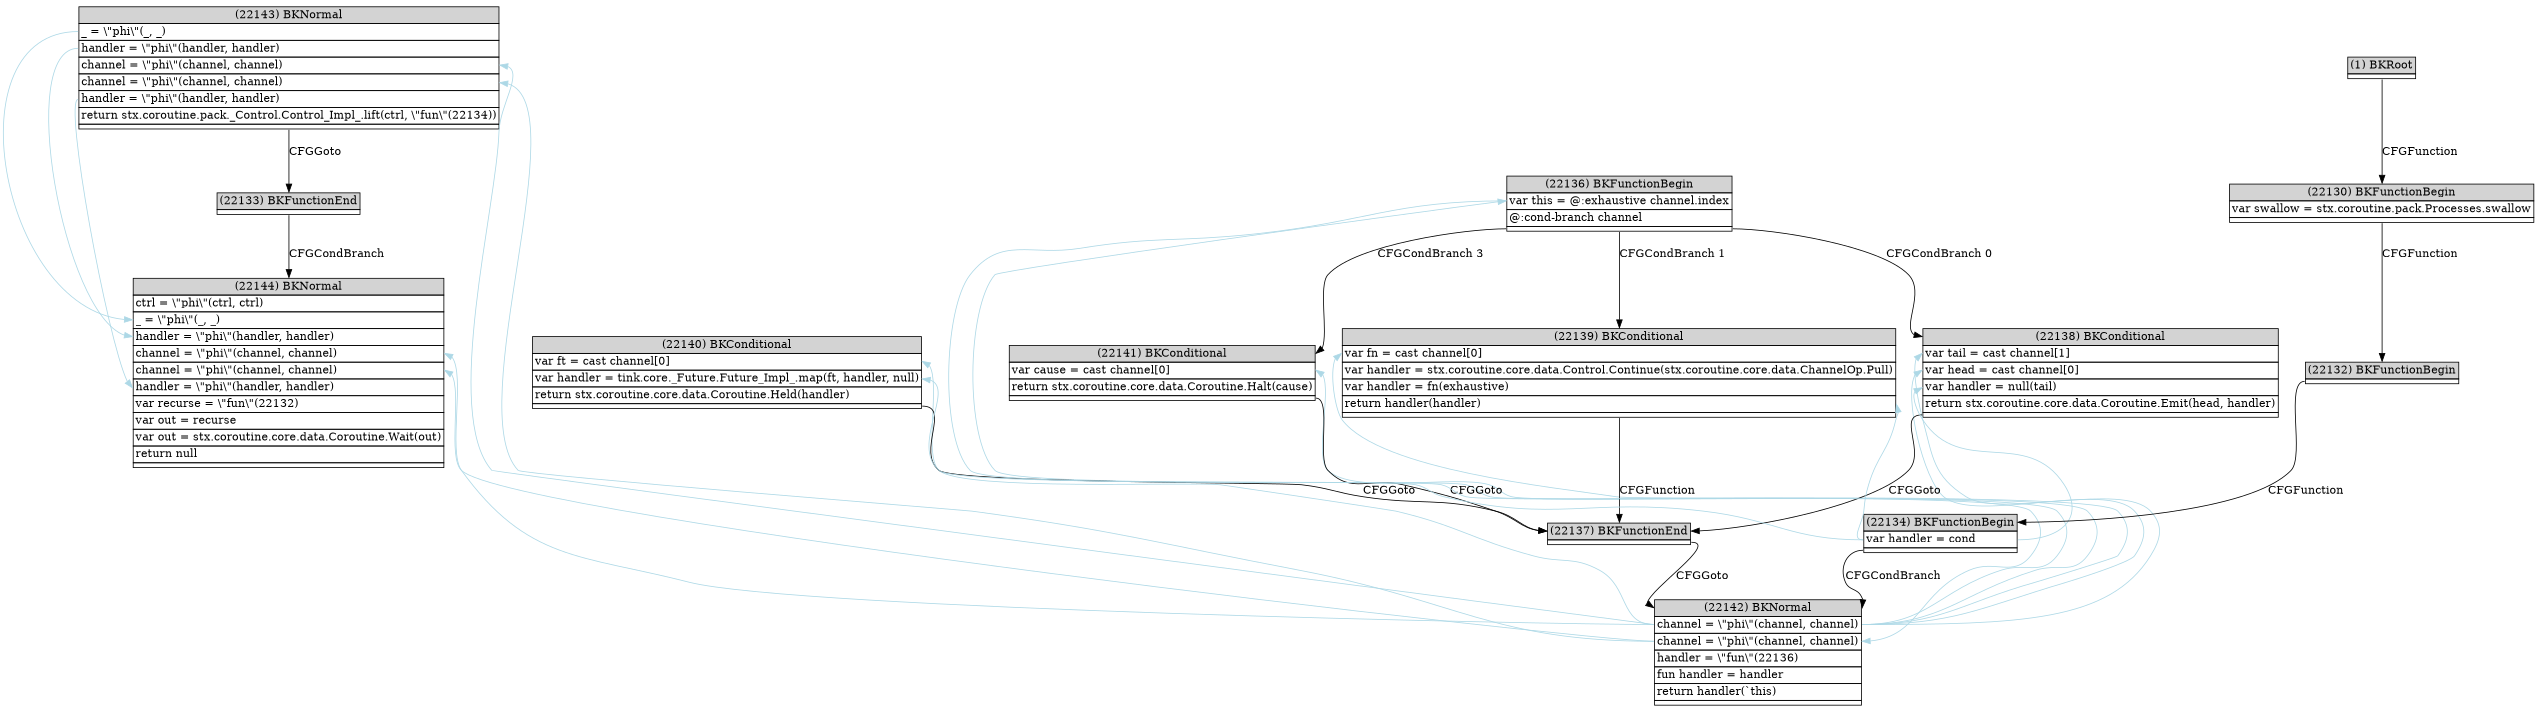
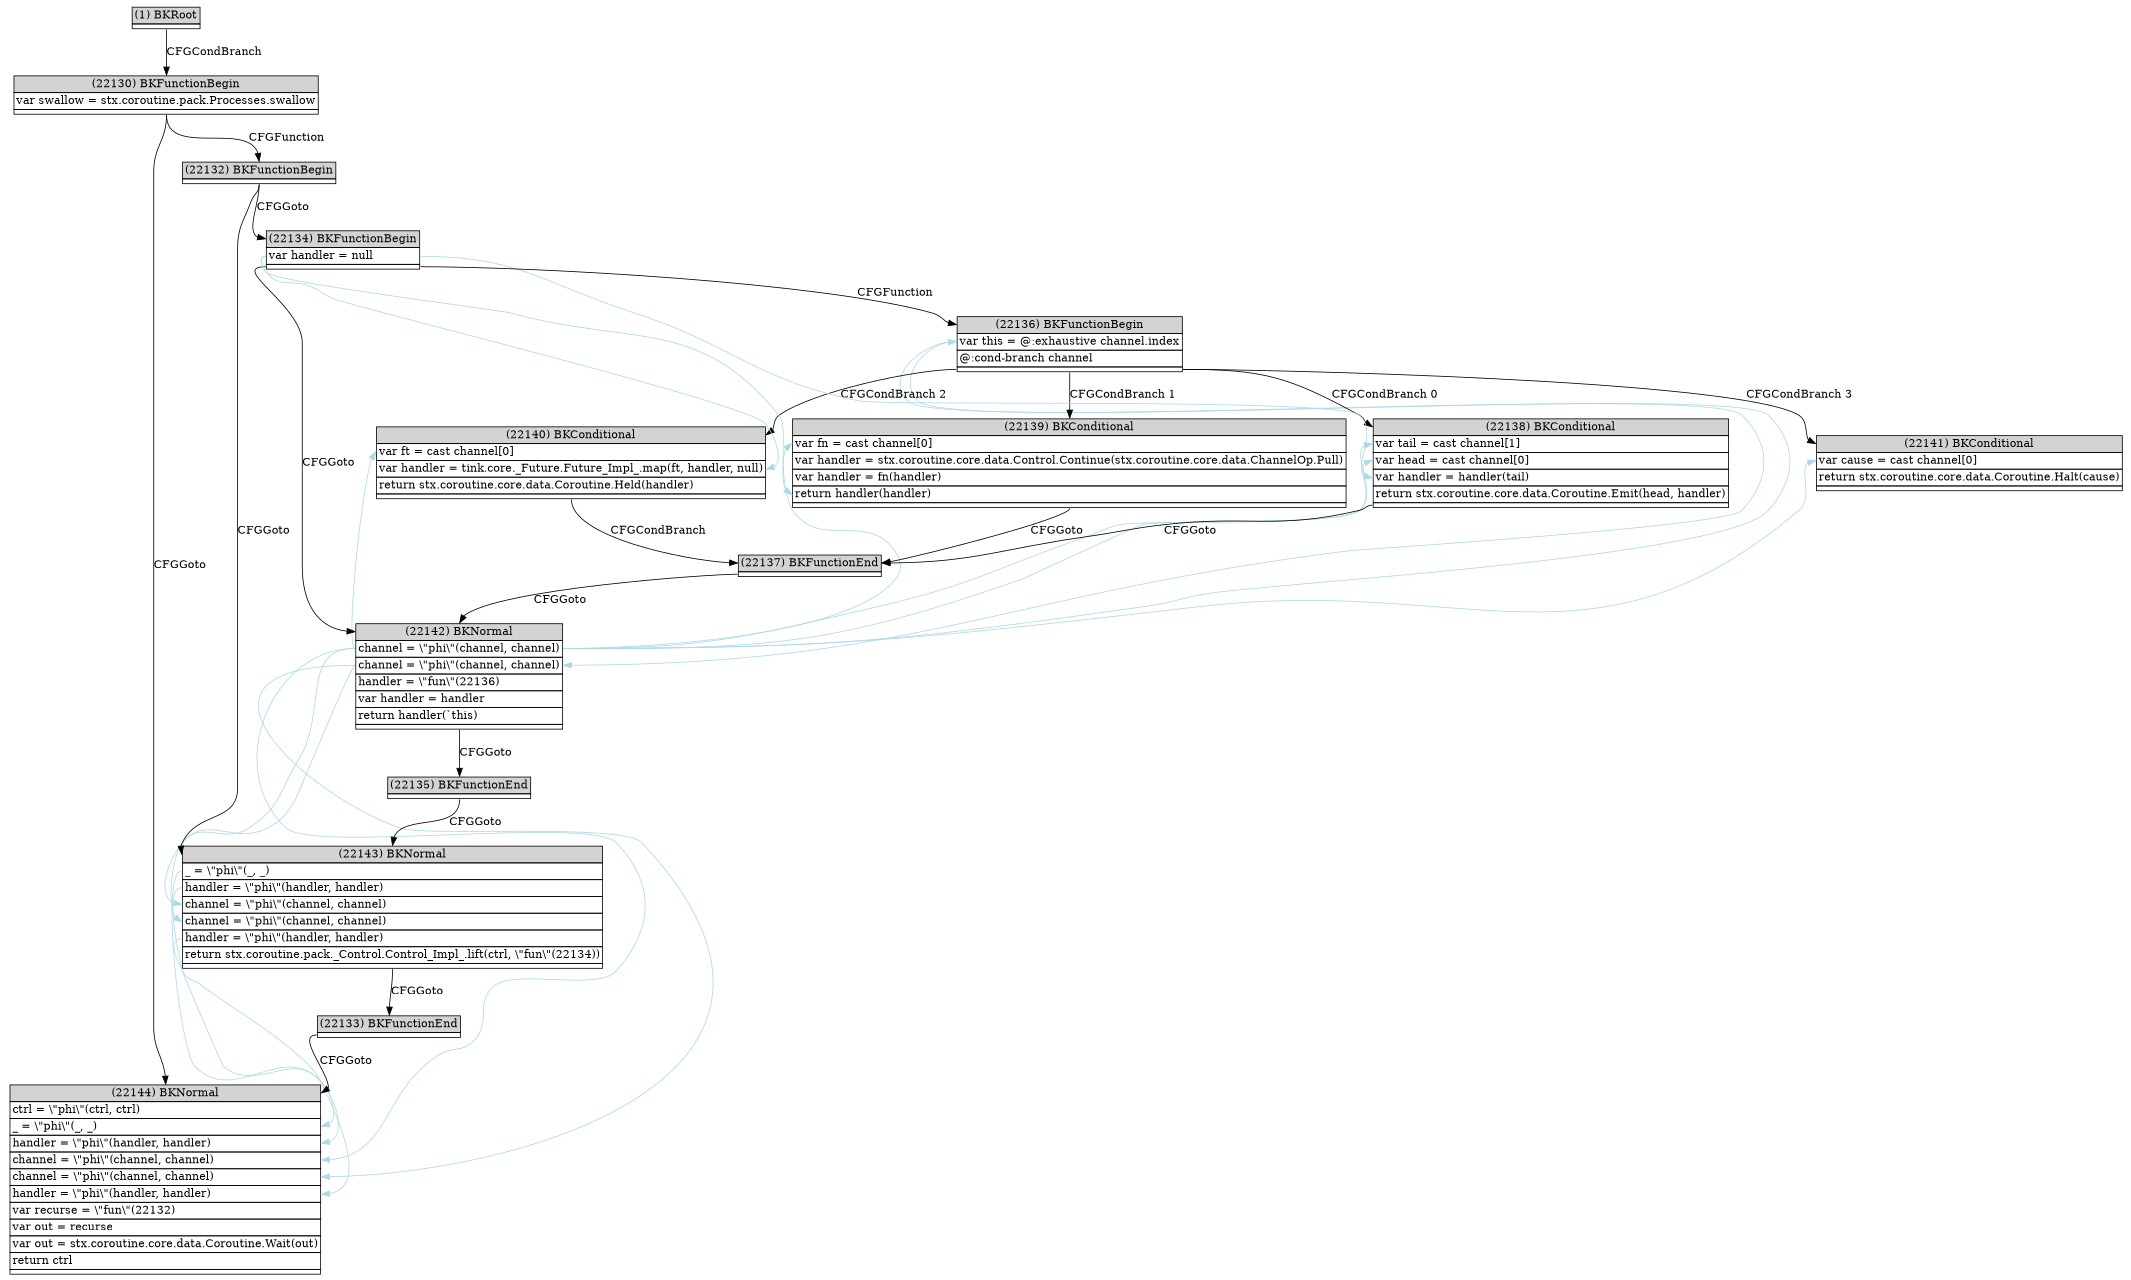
(2420, 152) -> (214, 52)
(337, 254) -> (346, 1061)
none -> (687, 279)
none -> (857, 385)
(1427, 387) -> (868, 477)
(1991, 387) -> (1453, 477)
(167, 454) -> (43, 1261)
(1397, 484) -> none
(1389, 491) -> (658, 531)
(1657, 491) -> (1057, 531)
(2306, 491) -> (283, 207)
none -> (238, 527)
(1921, 539) -> (321, 256)
(1893, 576) -> (329, 463)
none -> (154, 595)
(1720, 675) -> (422, 699)
none -> (459, 787)
